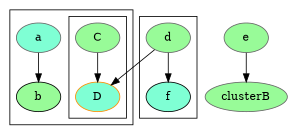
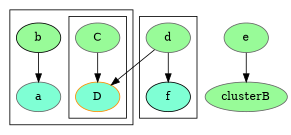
(39, 63) -> (39, 63)
